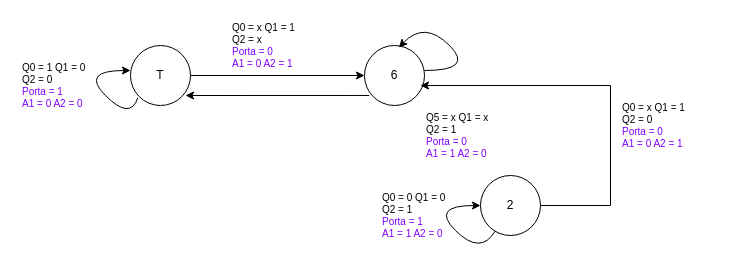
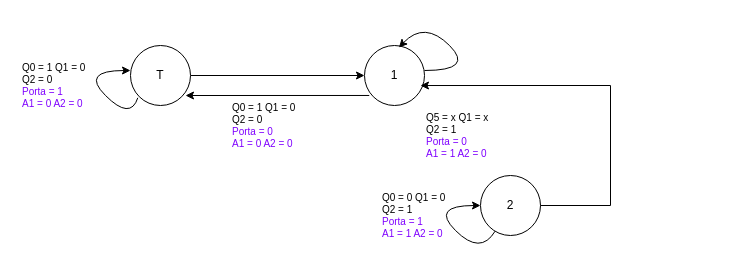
(286, 46) -> none
(395, 76) -> (395, 76)
none -> (286, 126)
(676, 126) -> none
